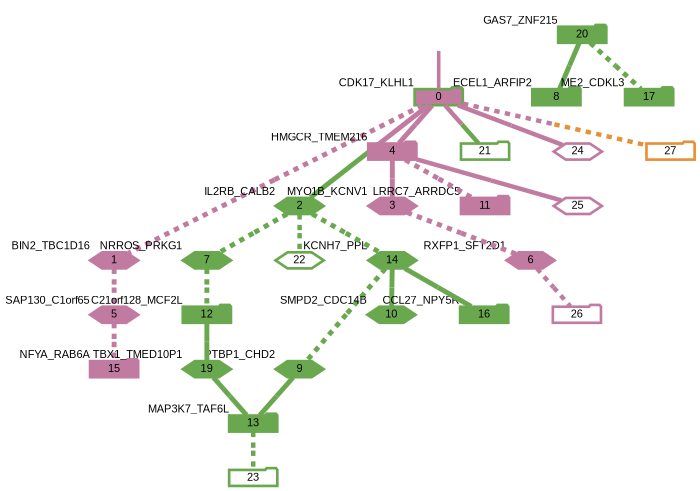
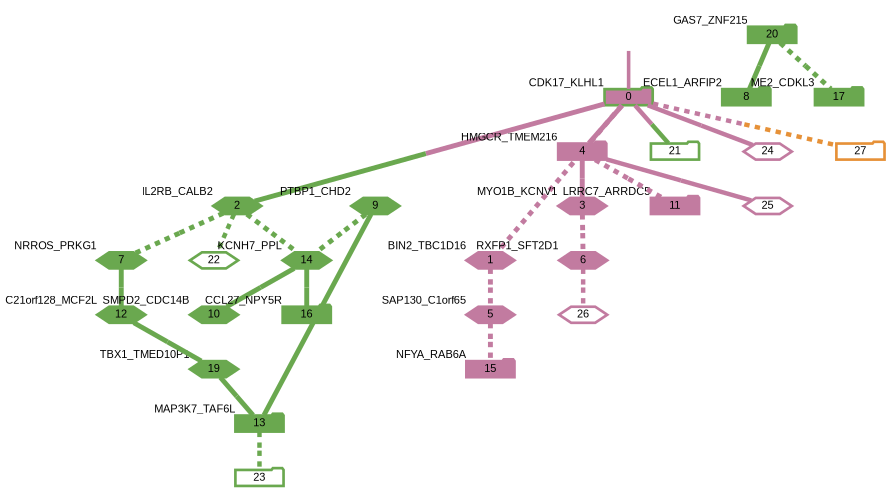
(207, 287) -> (121, 287)
(207, 315) -> (121, 315)
(346, 315) -> (341, 233)
(577, 315) -> (583, 315)
